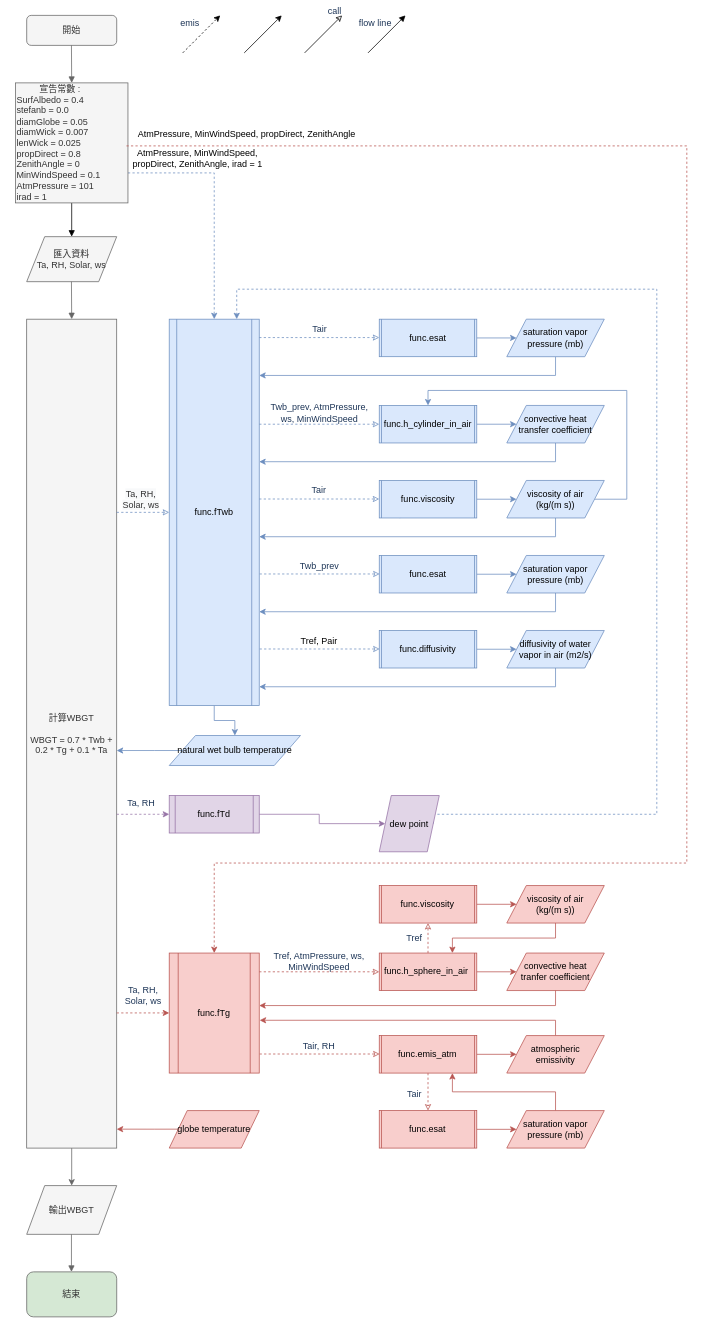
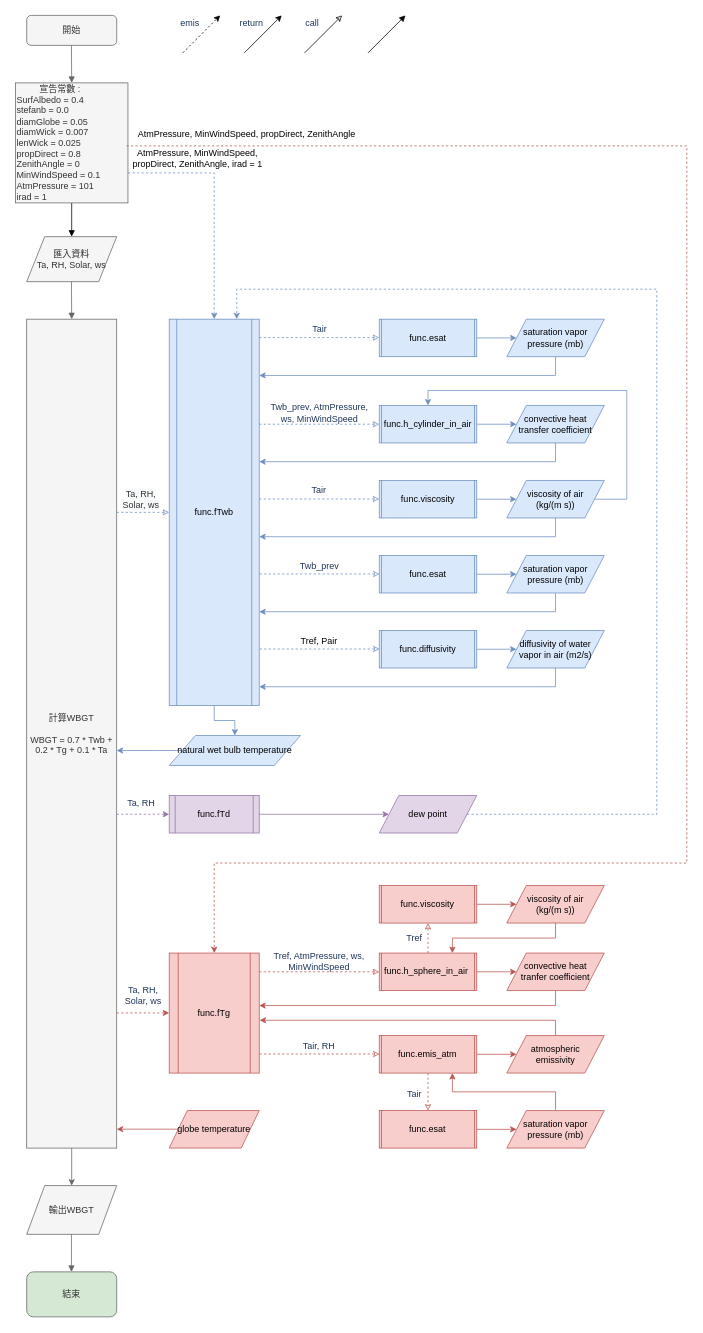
(335, 12) -> (312, 23)
none -> (252, 23)
(375, 23) -> none
(409, 824) -> (428, 814)
